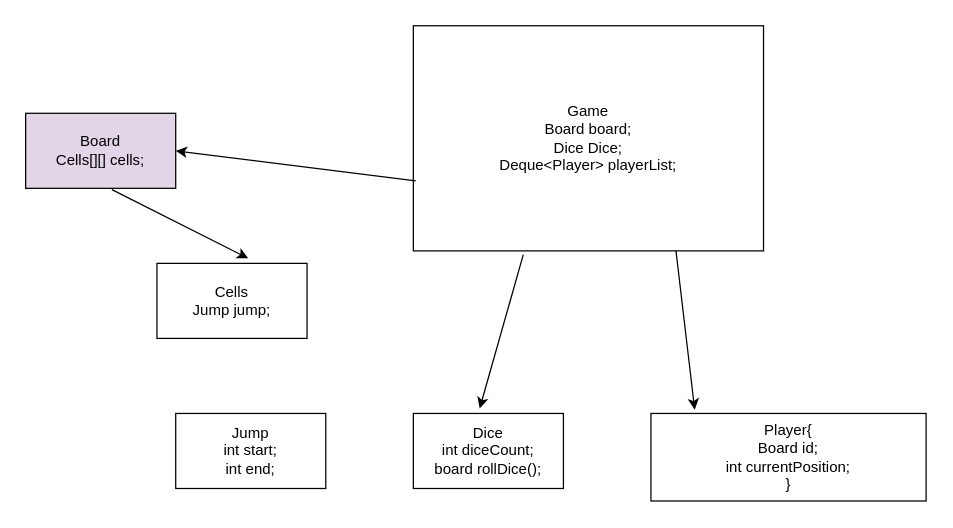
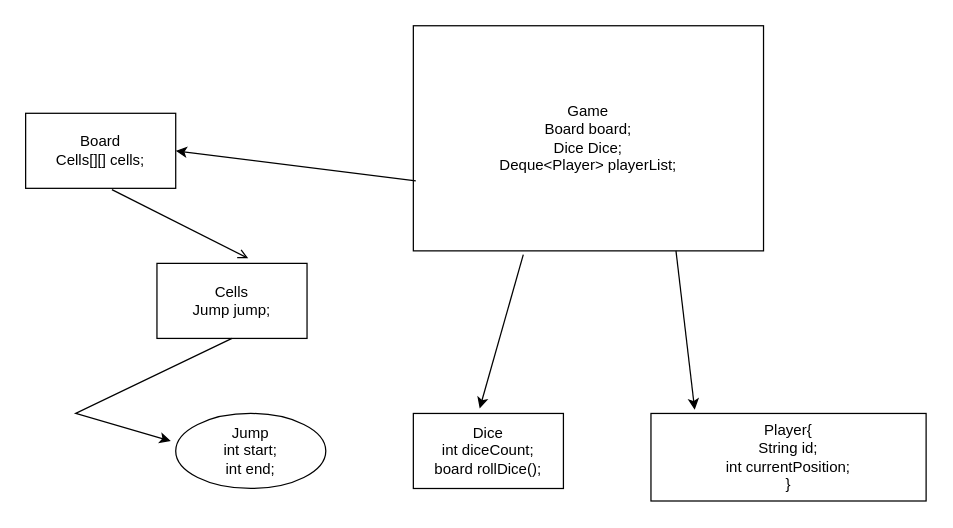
(101, 151) -> (101, 151)
(239, 254) -> (241, 255)
none -> (114, 395)
(251, 451) -> (251, 451)
(788, 457) -> (788, 457)
